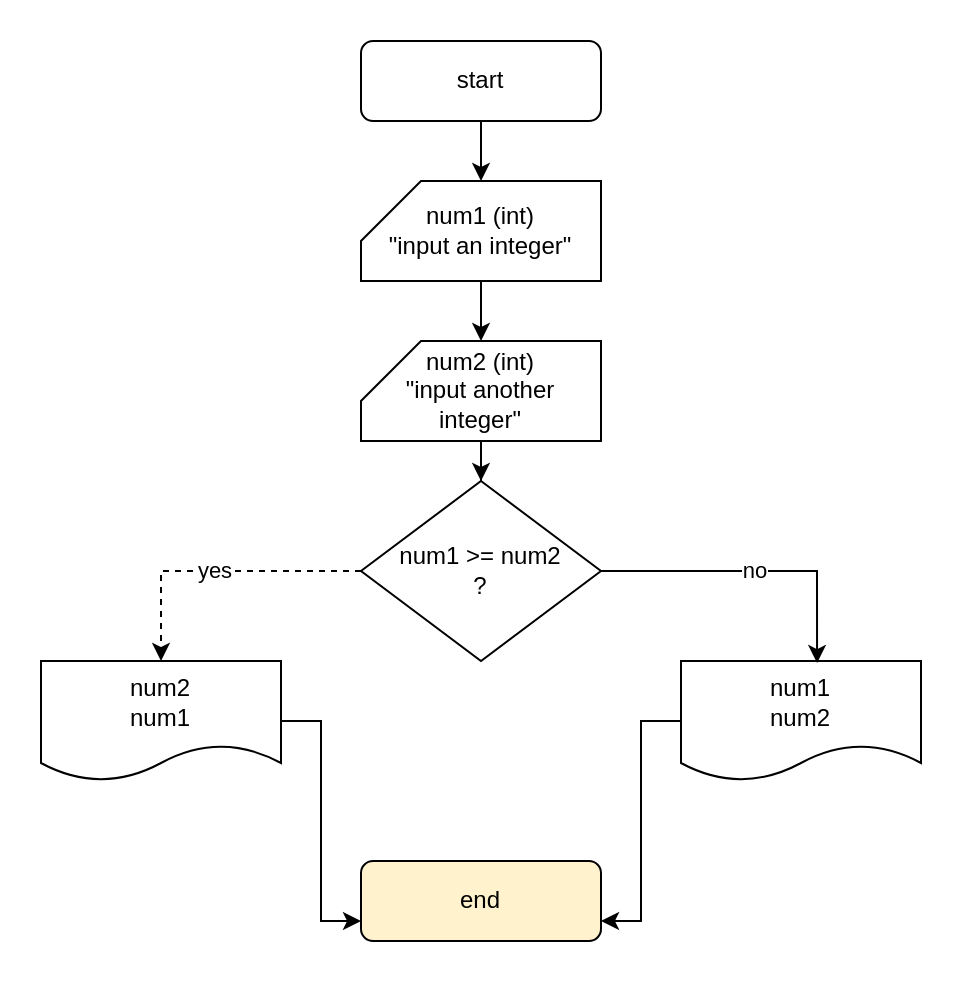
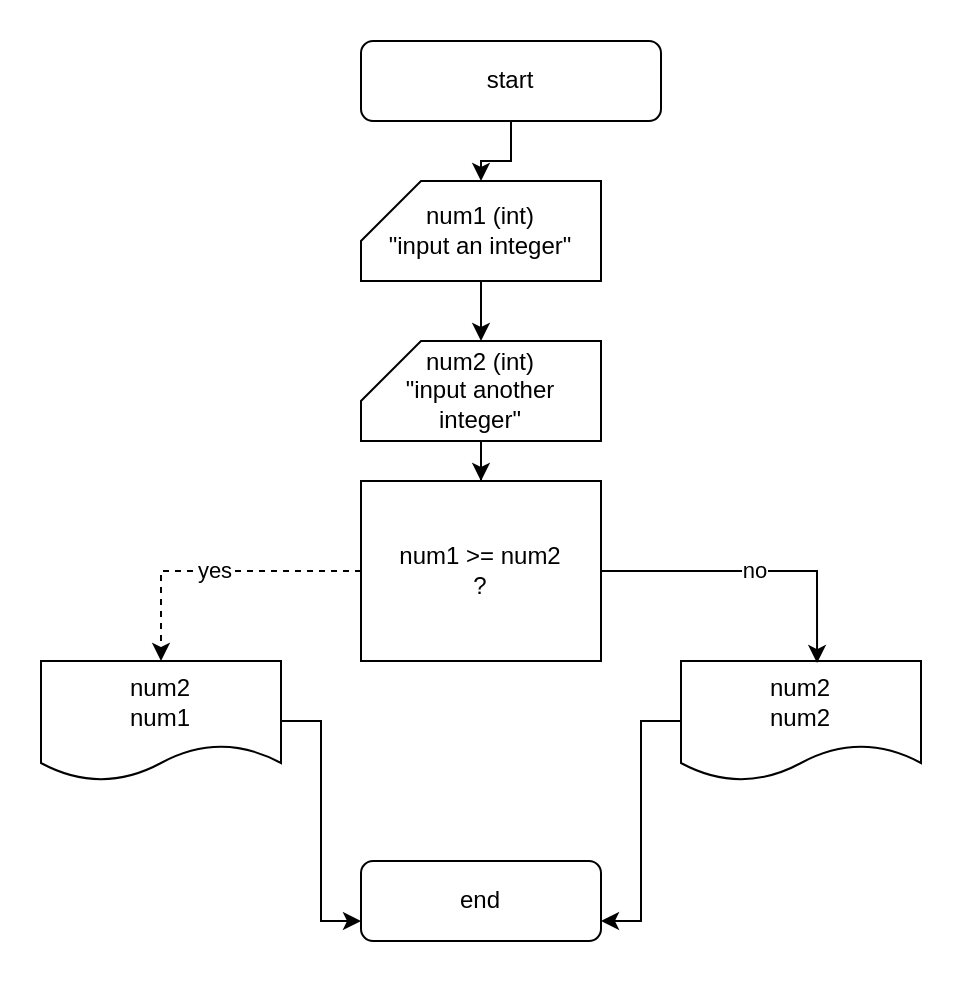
(481, 81) -> (511, 81)
(481, 571) -> (481, 571)
(801, 703) -> (801, 703)
(481, 901) -> (481, 901)
